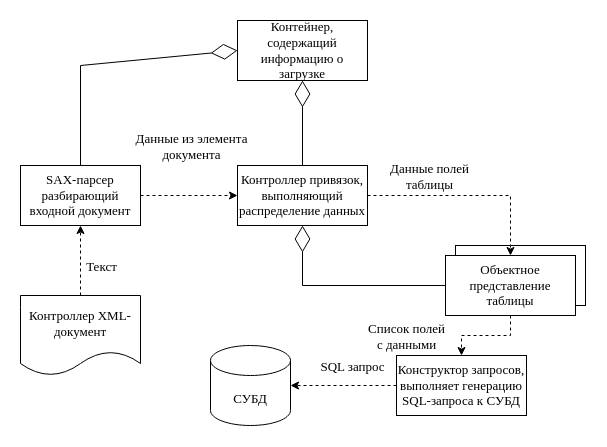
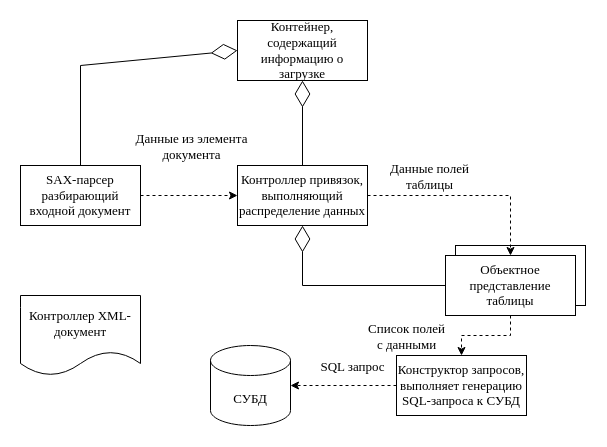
(81, 264) -> none
